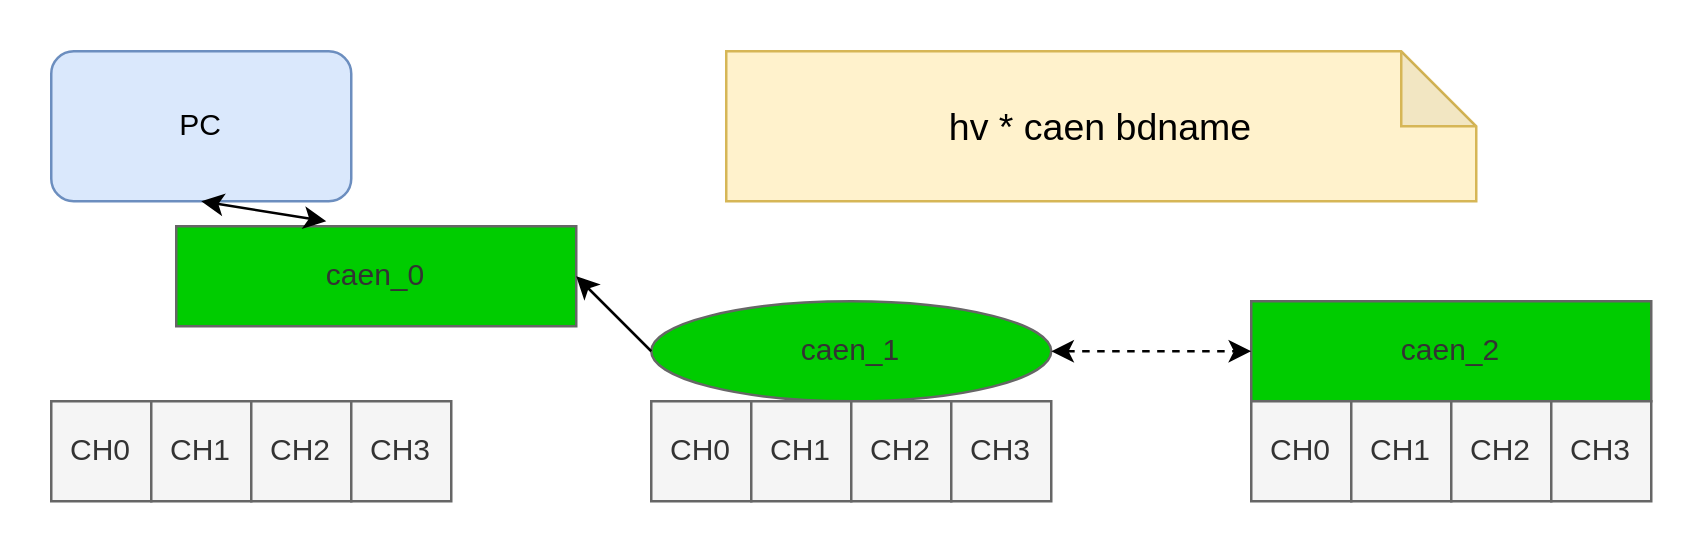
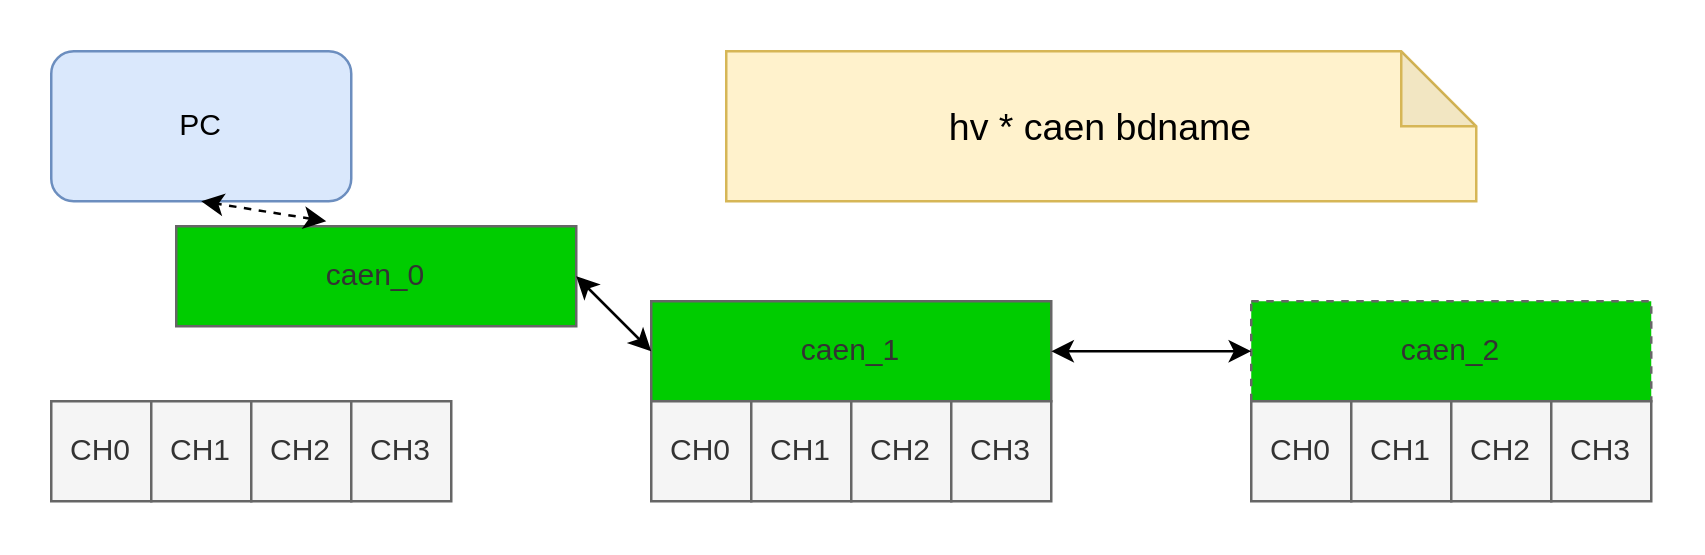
(264, 211) -> (264, 211)
(643, 343) -> (639, 339)
(851, 351) -> (851, 351)
(1153, 351) -> (1153, 351)
(1451, 351) -> (1451, 351)
